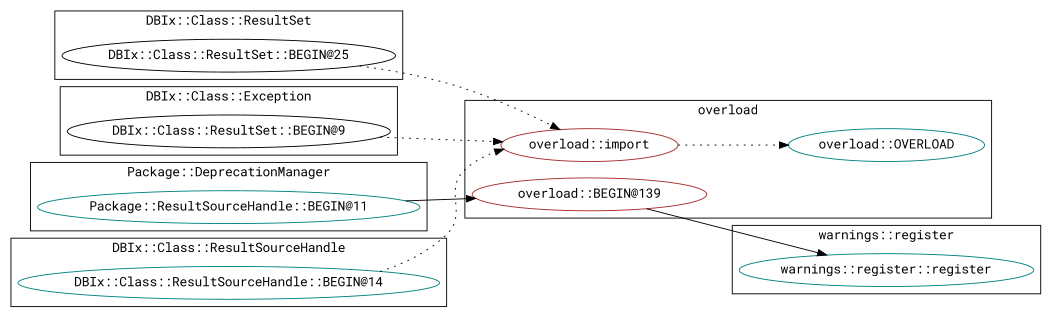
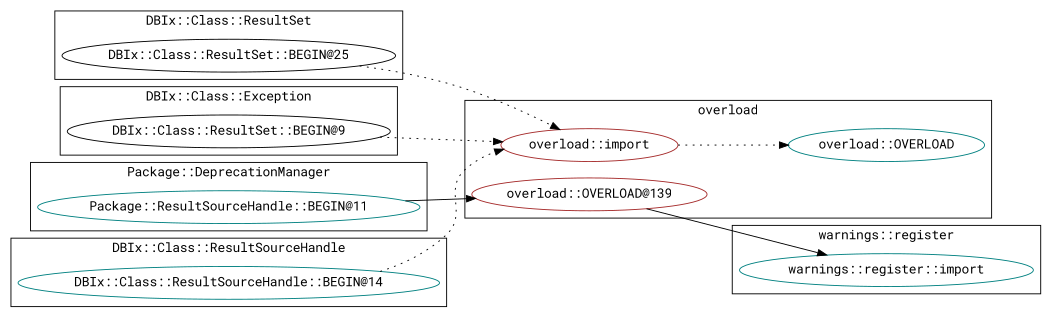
(589, 194) -> (589, 194)
(886, 270) -> (886, 270)
